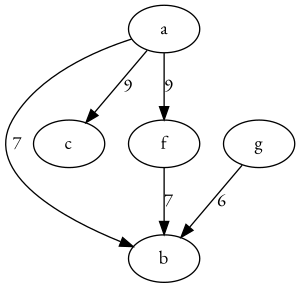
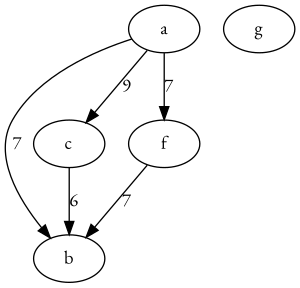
(169, 86) -> (169, 86)
(216, 196) -> (69, 195)
